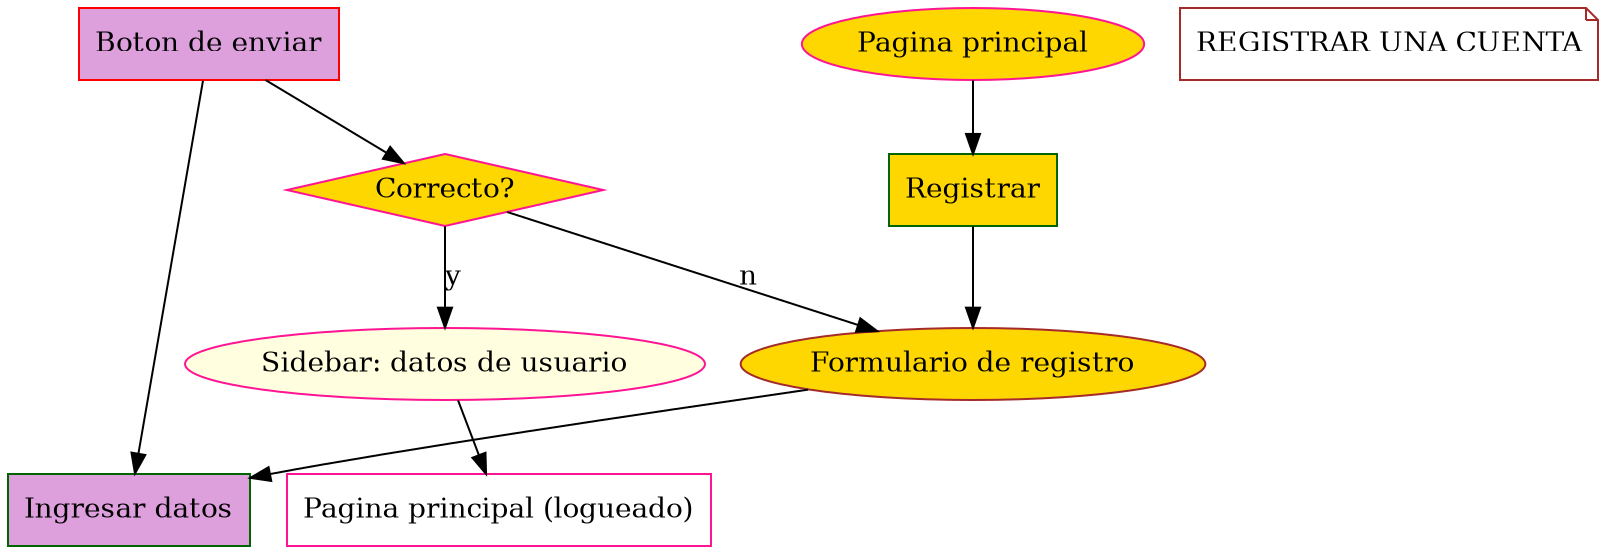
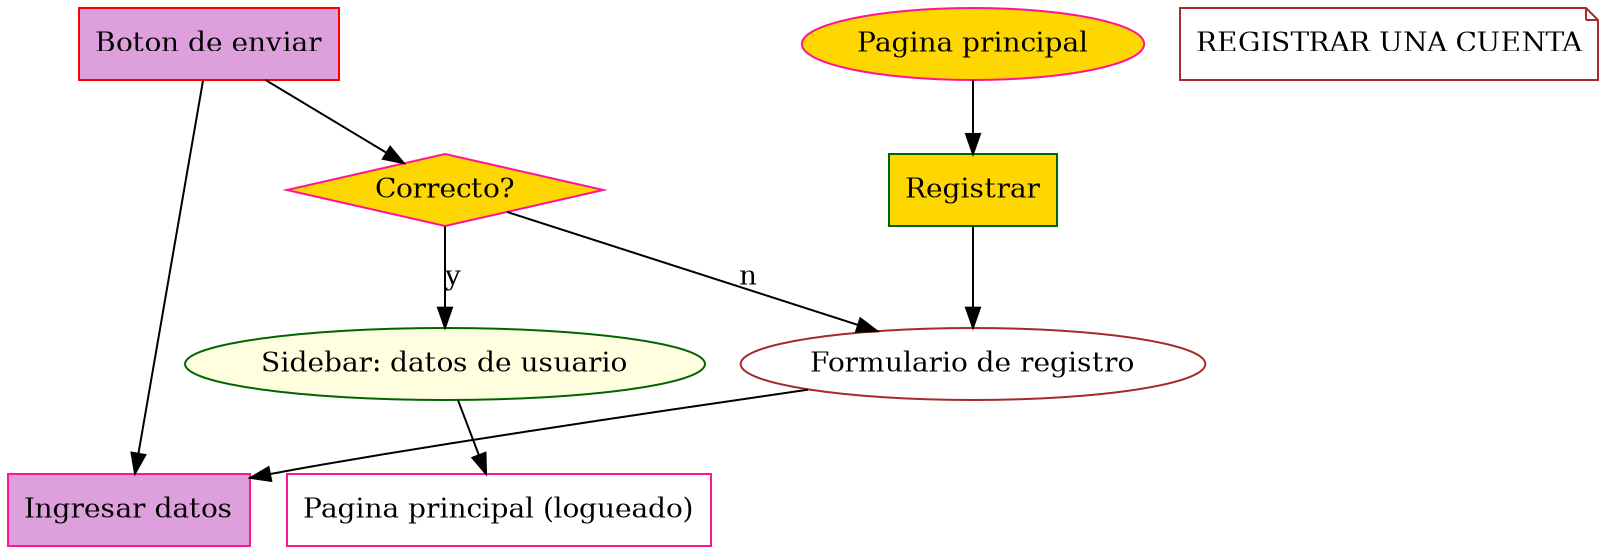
(445, 364) -> (445, 364)
(973, 364) -> (973, 364)
(129, 510) -> (129, 510)
